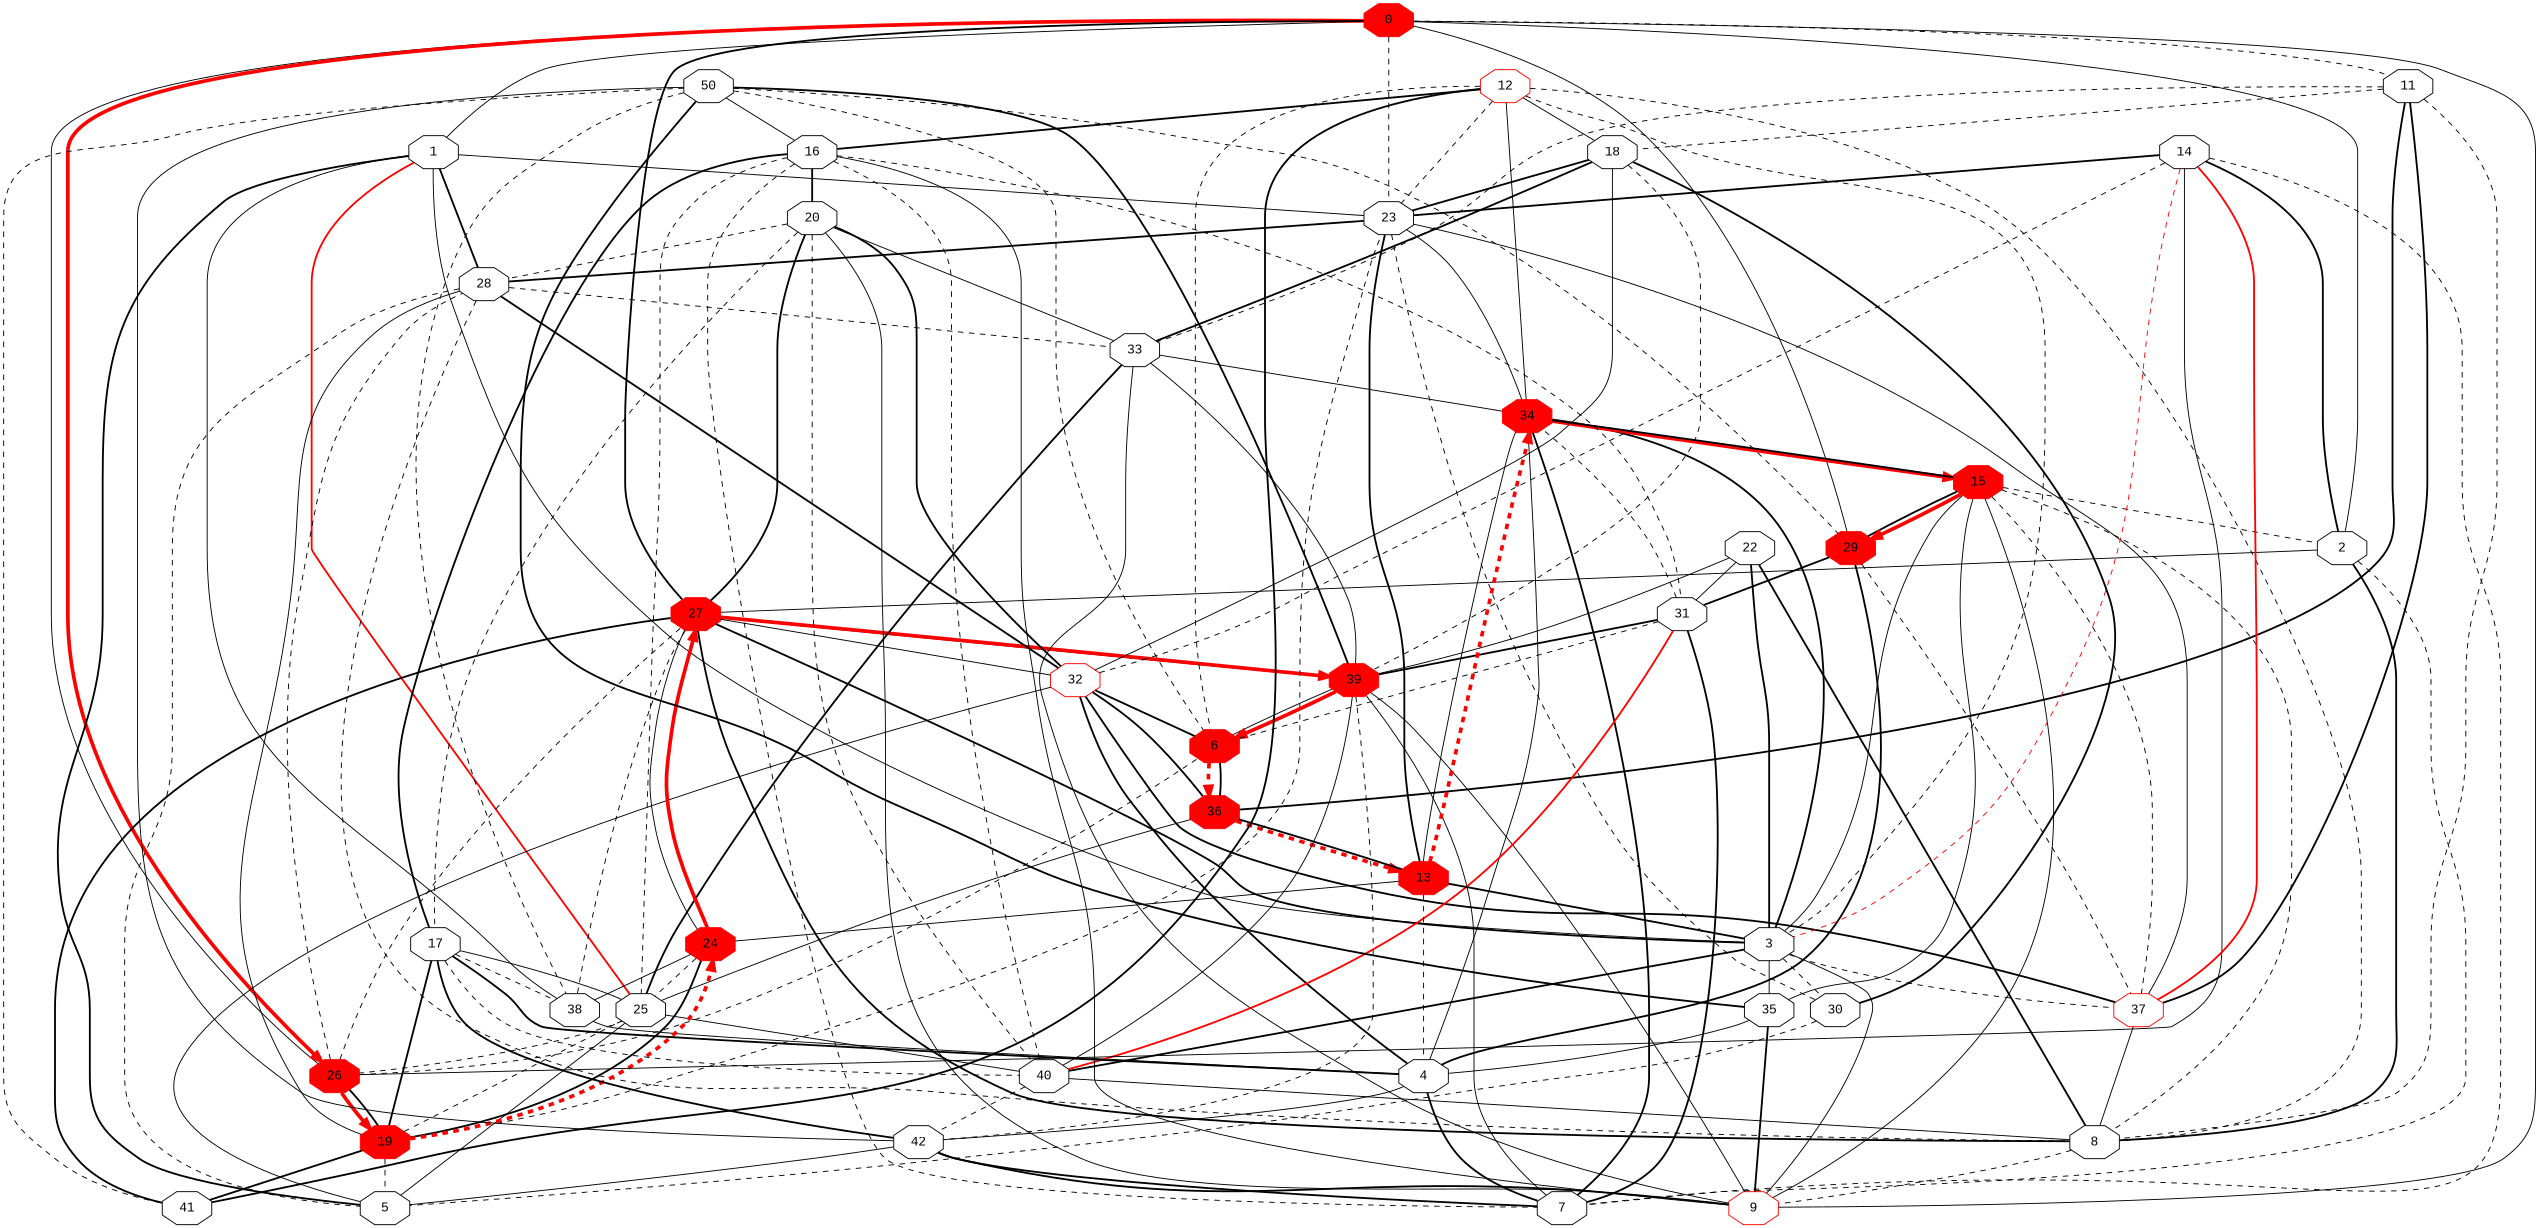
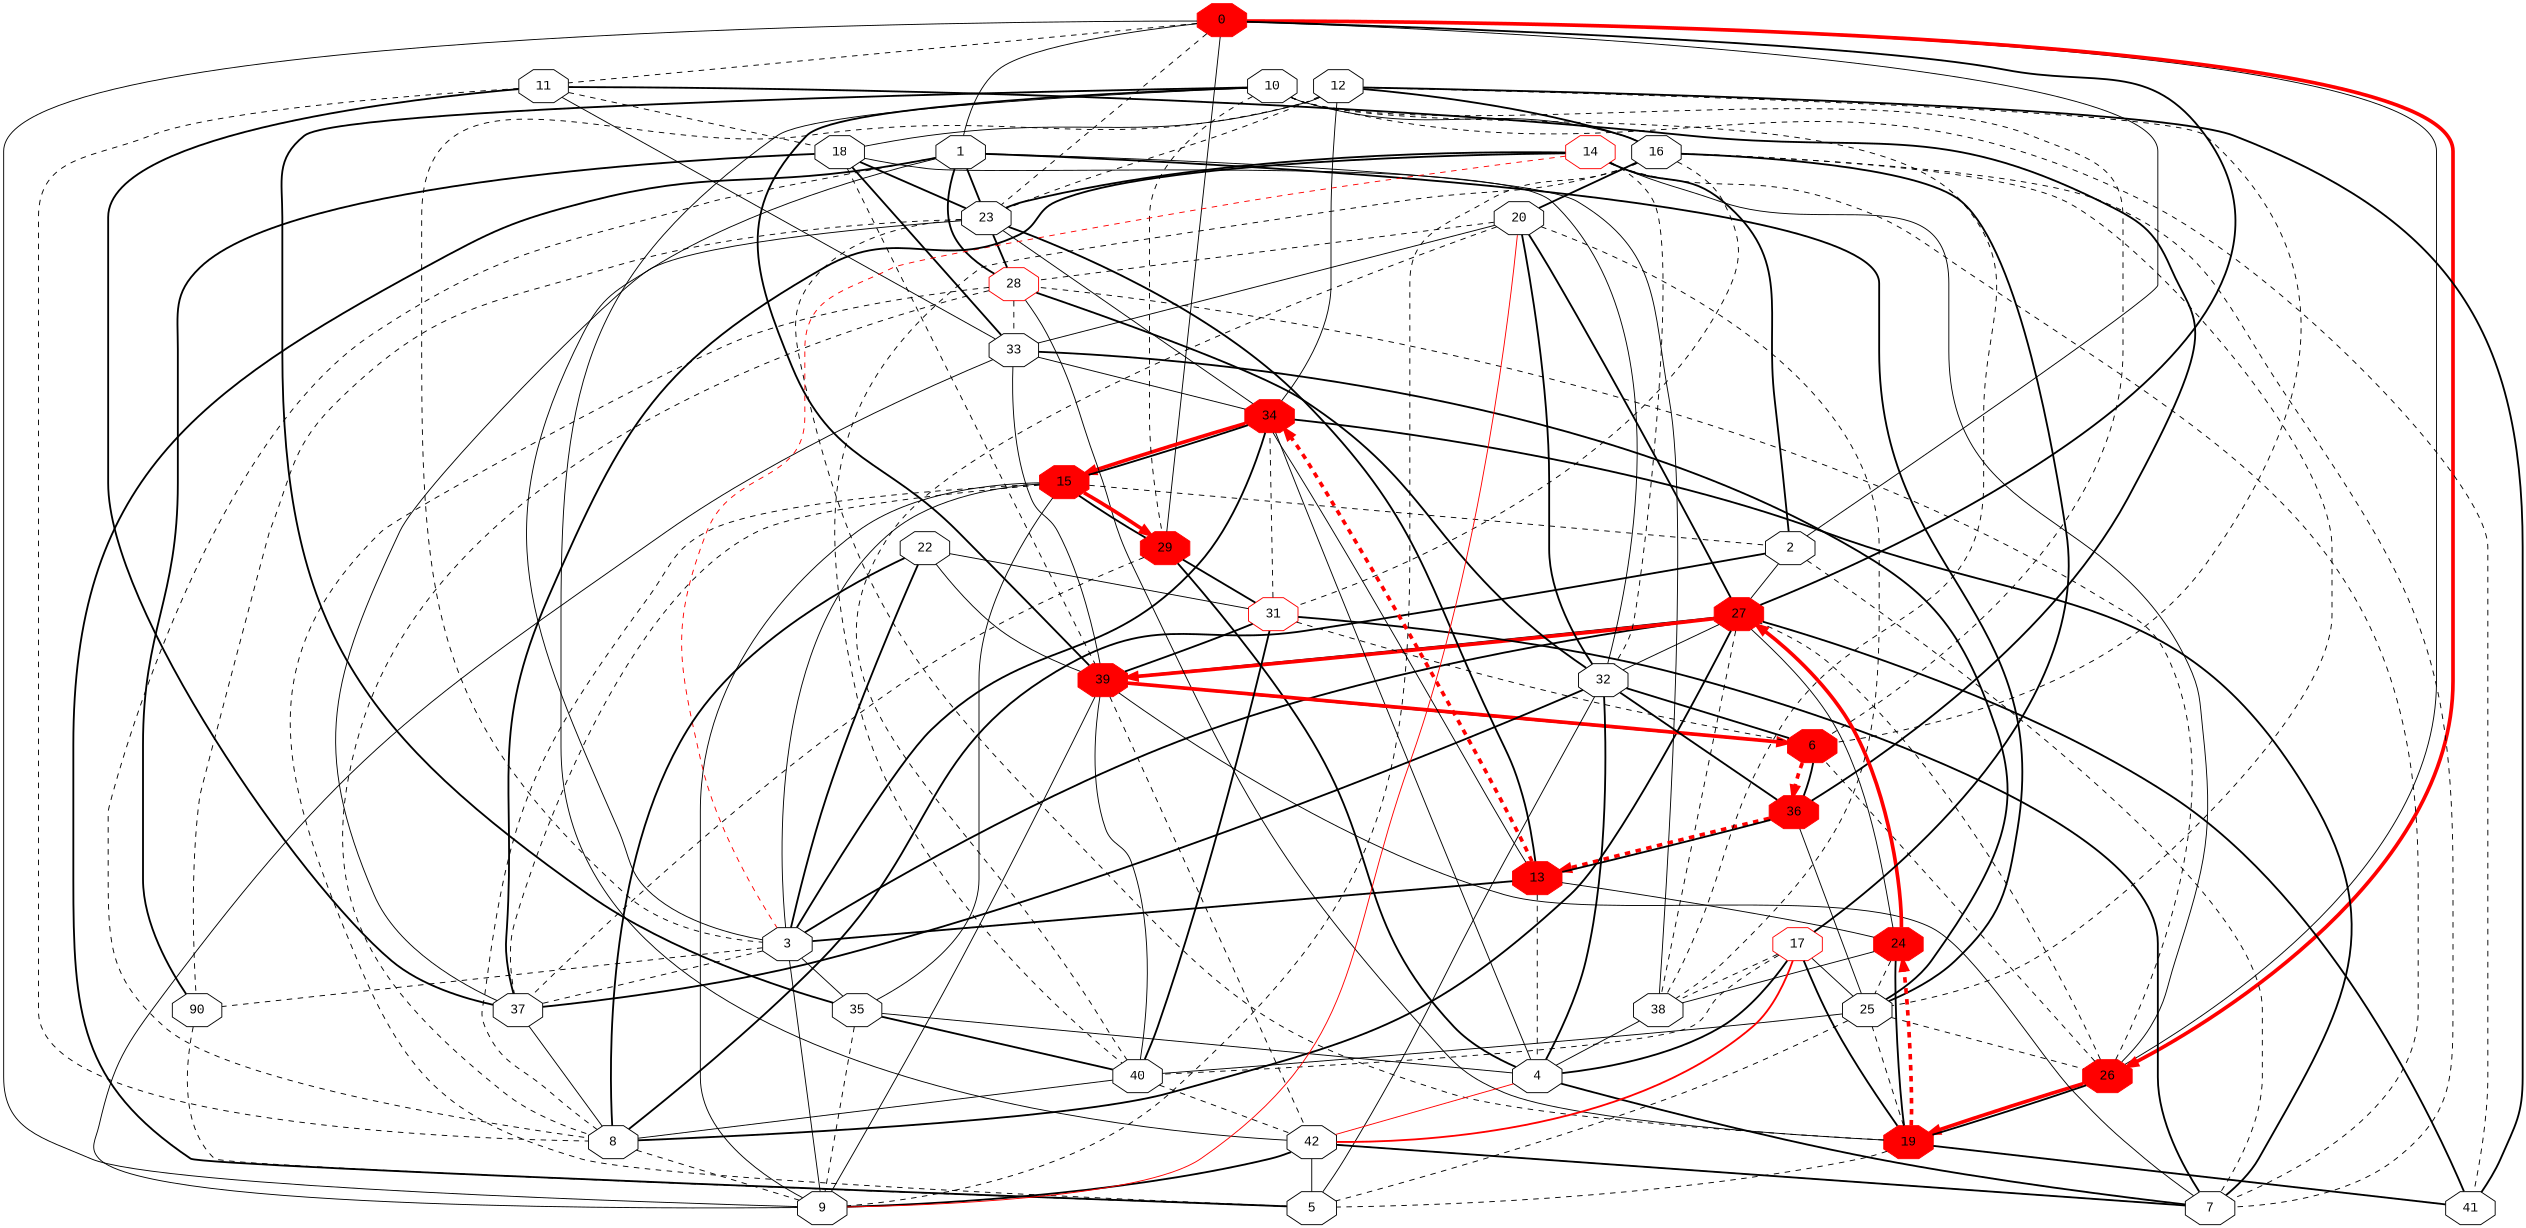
(709, 86) -> (1272, 86)
(1505, 86) -> (1338, 86)
(1744, 108) -> (779, 218)
(2184, 152) -> (1590, 152)
(911, 185) -> (974, 185)
(484, 284) -> (1014, 284)
(2218, 493) -> (188, 588)
(537, 542) -> (1877, 538)
(344, 597) -> (1837, 248)
(2256, 597) -> (790, 288)
(1682, 614) -> (1273, 614)
(1075, 680) -> (1603, 680)
(1089, 926) -> (1392, 760)
(1406, 930) -> (1213, 847)
(435, 944) -> (1798, 944)
(916, 1009) -> (1379, 864)
(1407, 1010) -> (997, 1043)
(1835, 1010) -> (197, 1010)
(2139, 1010) -> (518, 1010)
(652, 1094) -> (1605, 1104)
(524, 1101) -> (1596, 1123)
(1761, 1109) -> (840, 1105)
(1152, 1123) -> (1424, 1109)
(1754, 1208) -> (822, 1208)
